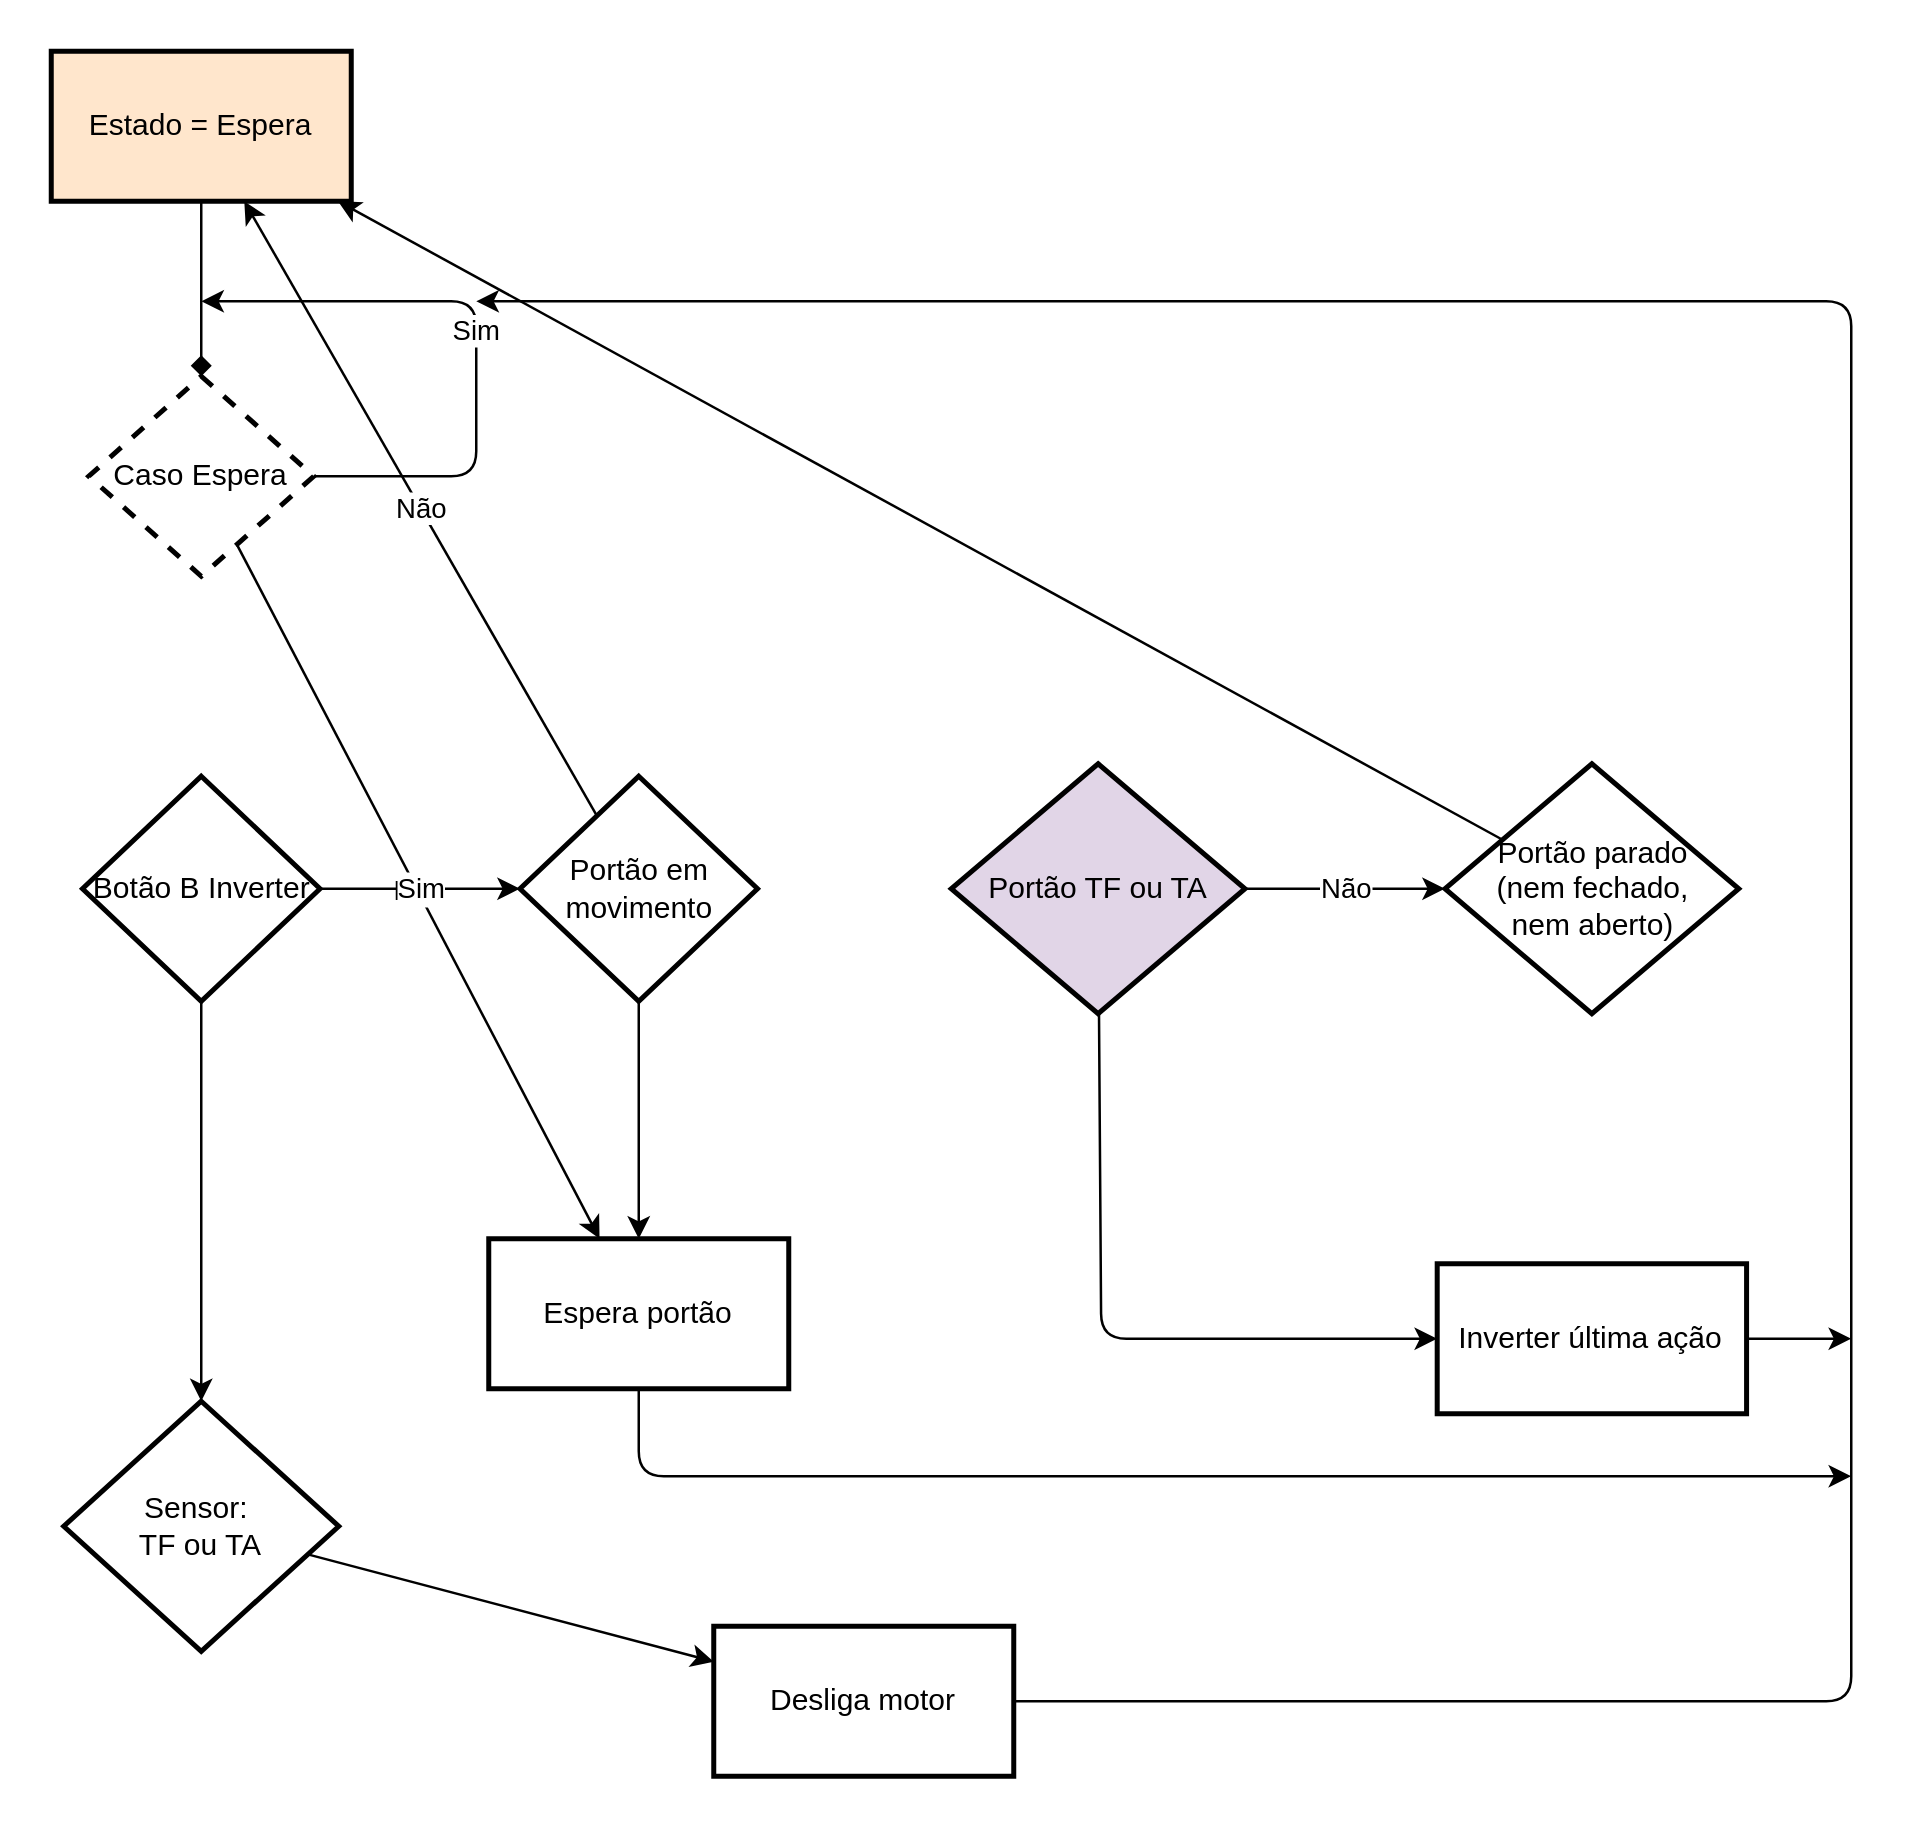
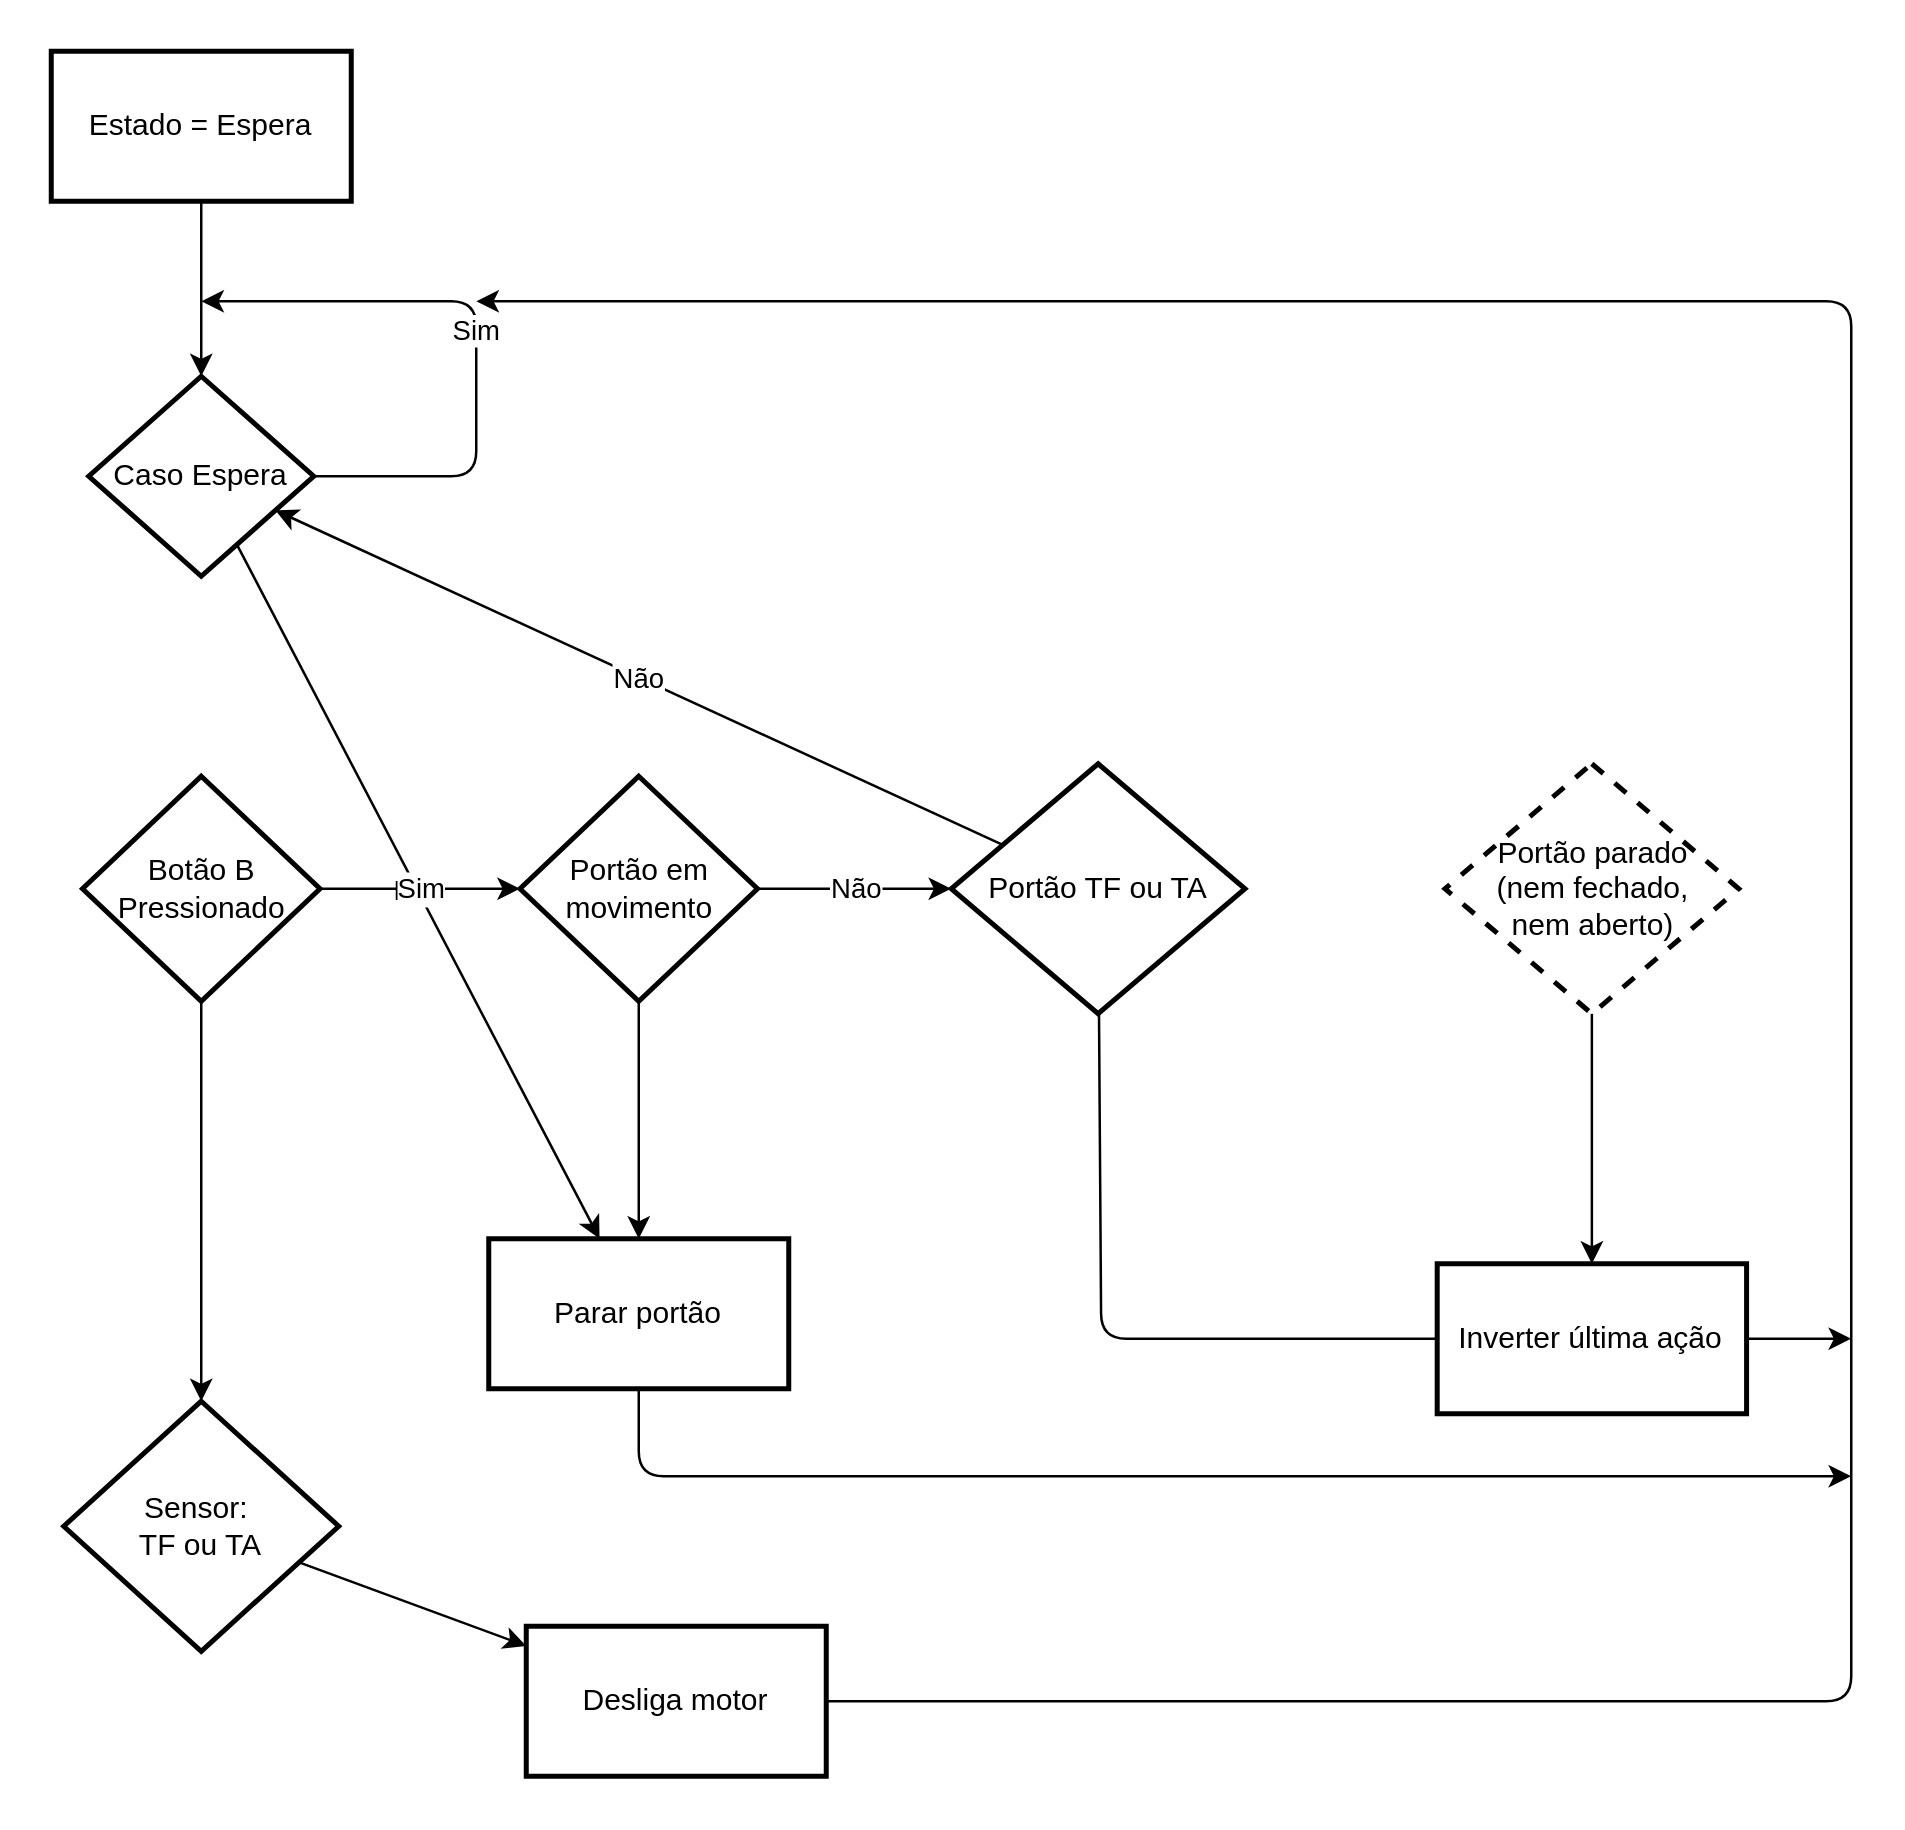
(201, 126) -> (201, 126)
(201, 356) -> (201, 357)
(201, 476) -> (201, 476)
(1015, 572) -> (1592, 1131)
(537, 712) -> (846, 889)
(203, 889) -> (203, 889)
(1098, 889) -> (1098, 889)
(1337, 889) -> (741, 724)
(1592, 889) -> (1592, 889)
(639, 1314) -> (639, 1314)
(1419, 1339) -> (1425, 1339)
(864, 1701) -> (676, 1701)
